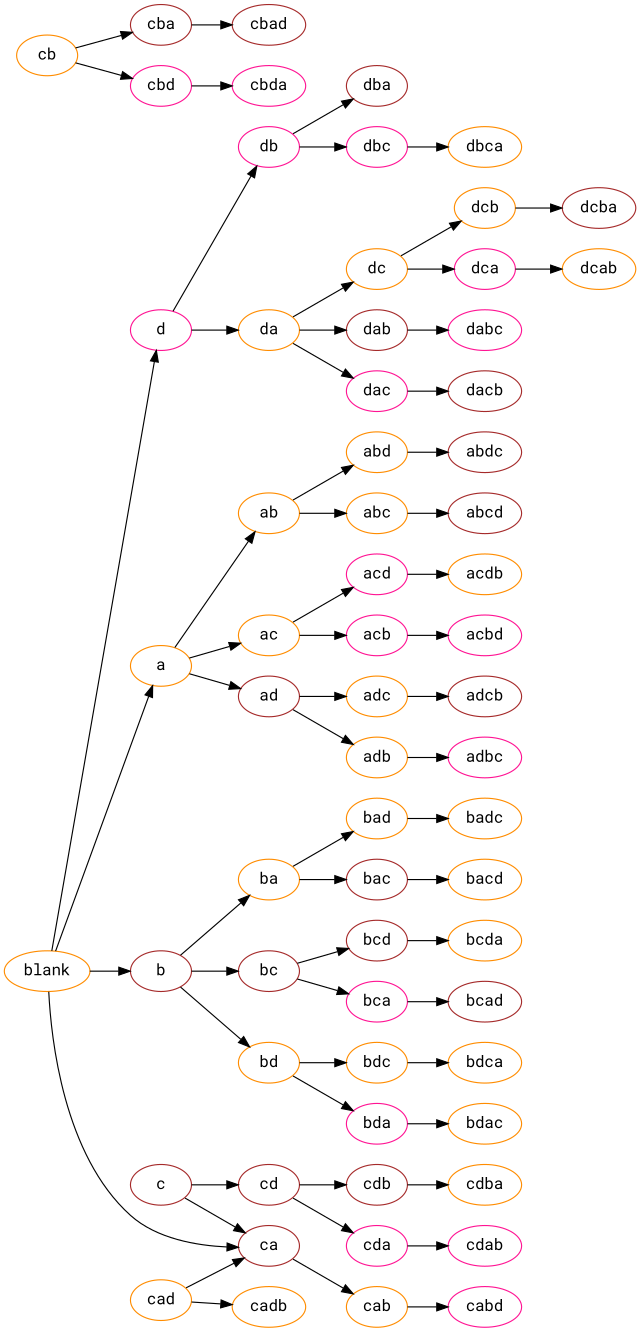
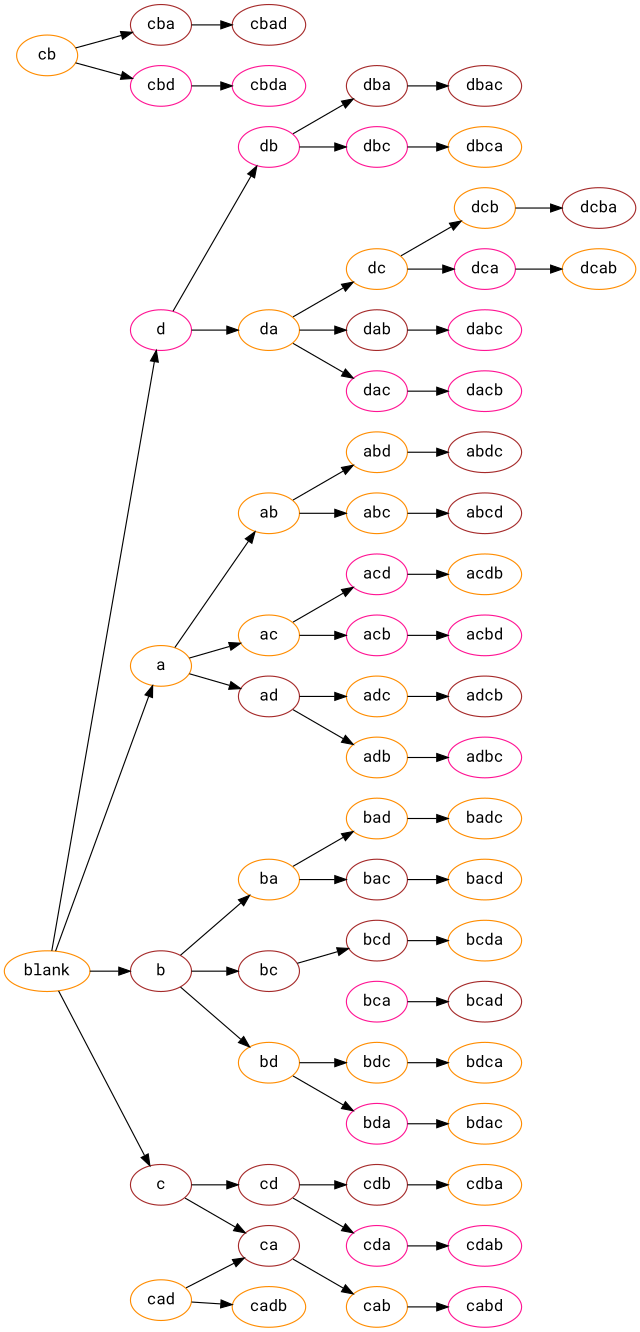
none -> (485, 86)
(485, 391) -> (485, 391)
(317, 985) -> none
(89, 1159) -> (102, 1073)
